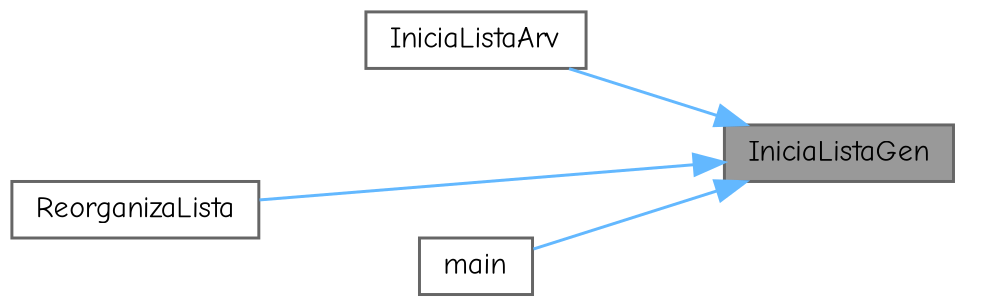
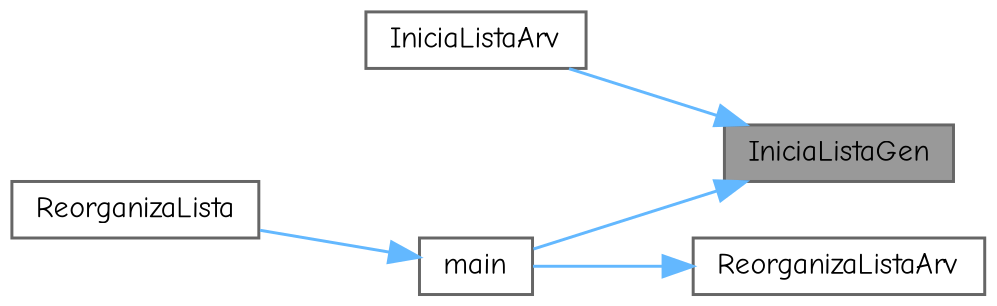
(477, 182) -> (325, 241)
none -> (839, 266)
